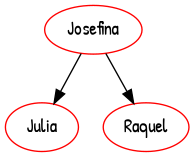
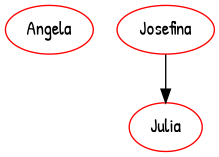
none -> (49, 30)
(146, 127) -> none
